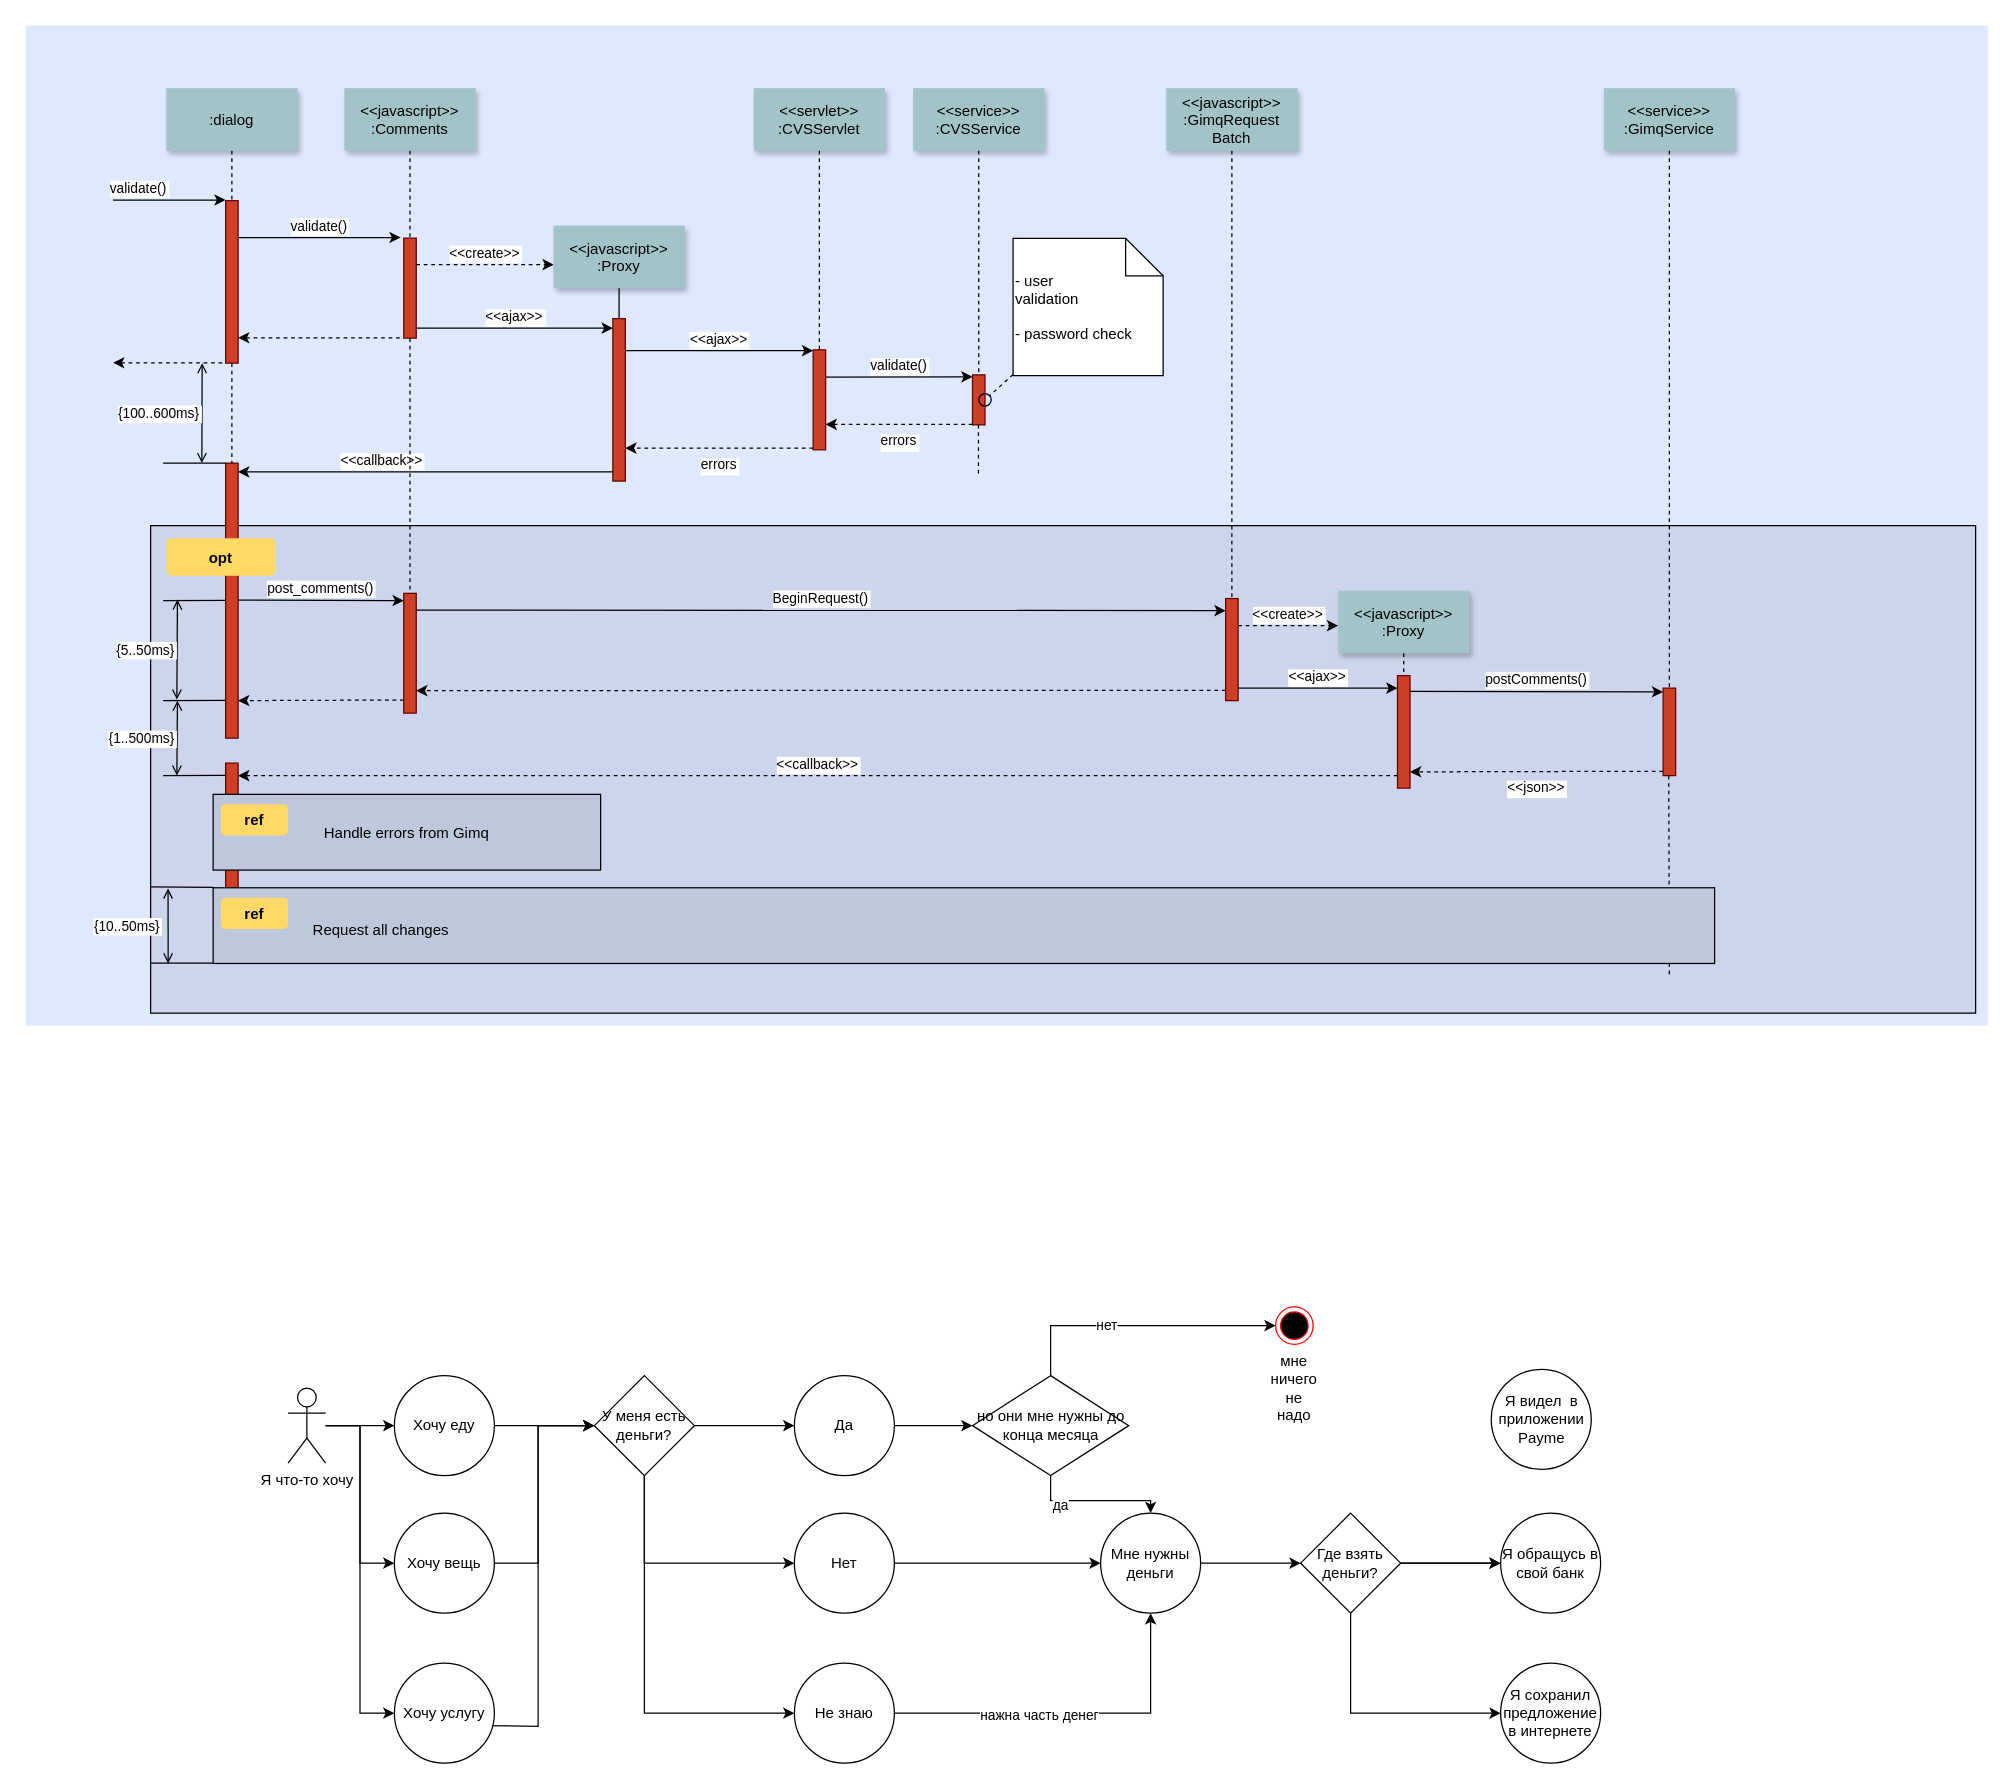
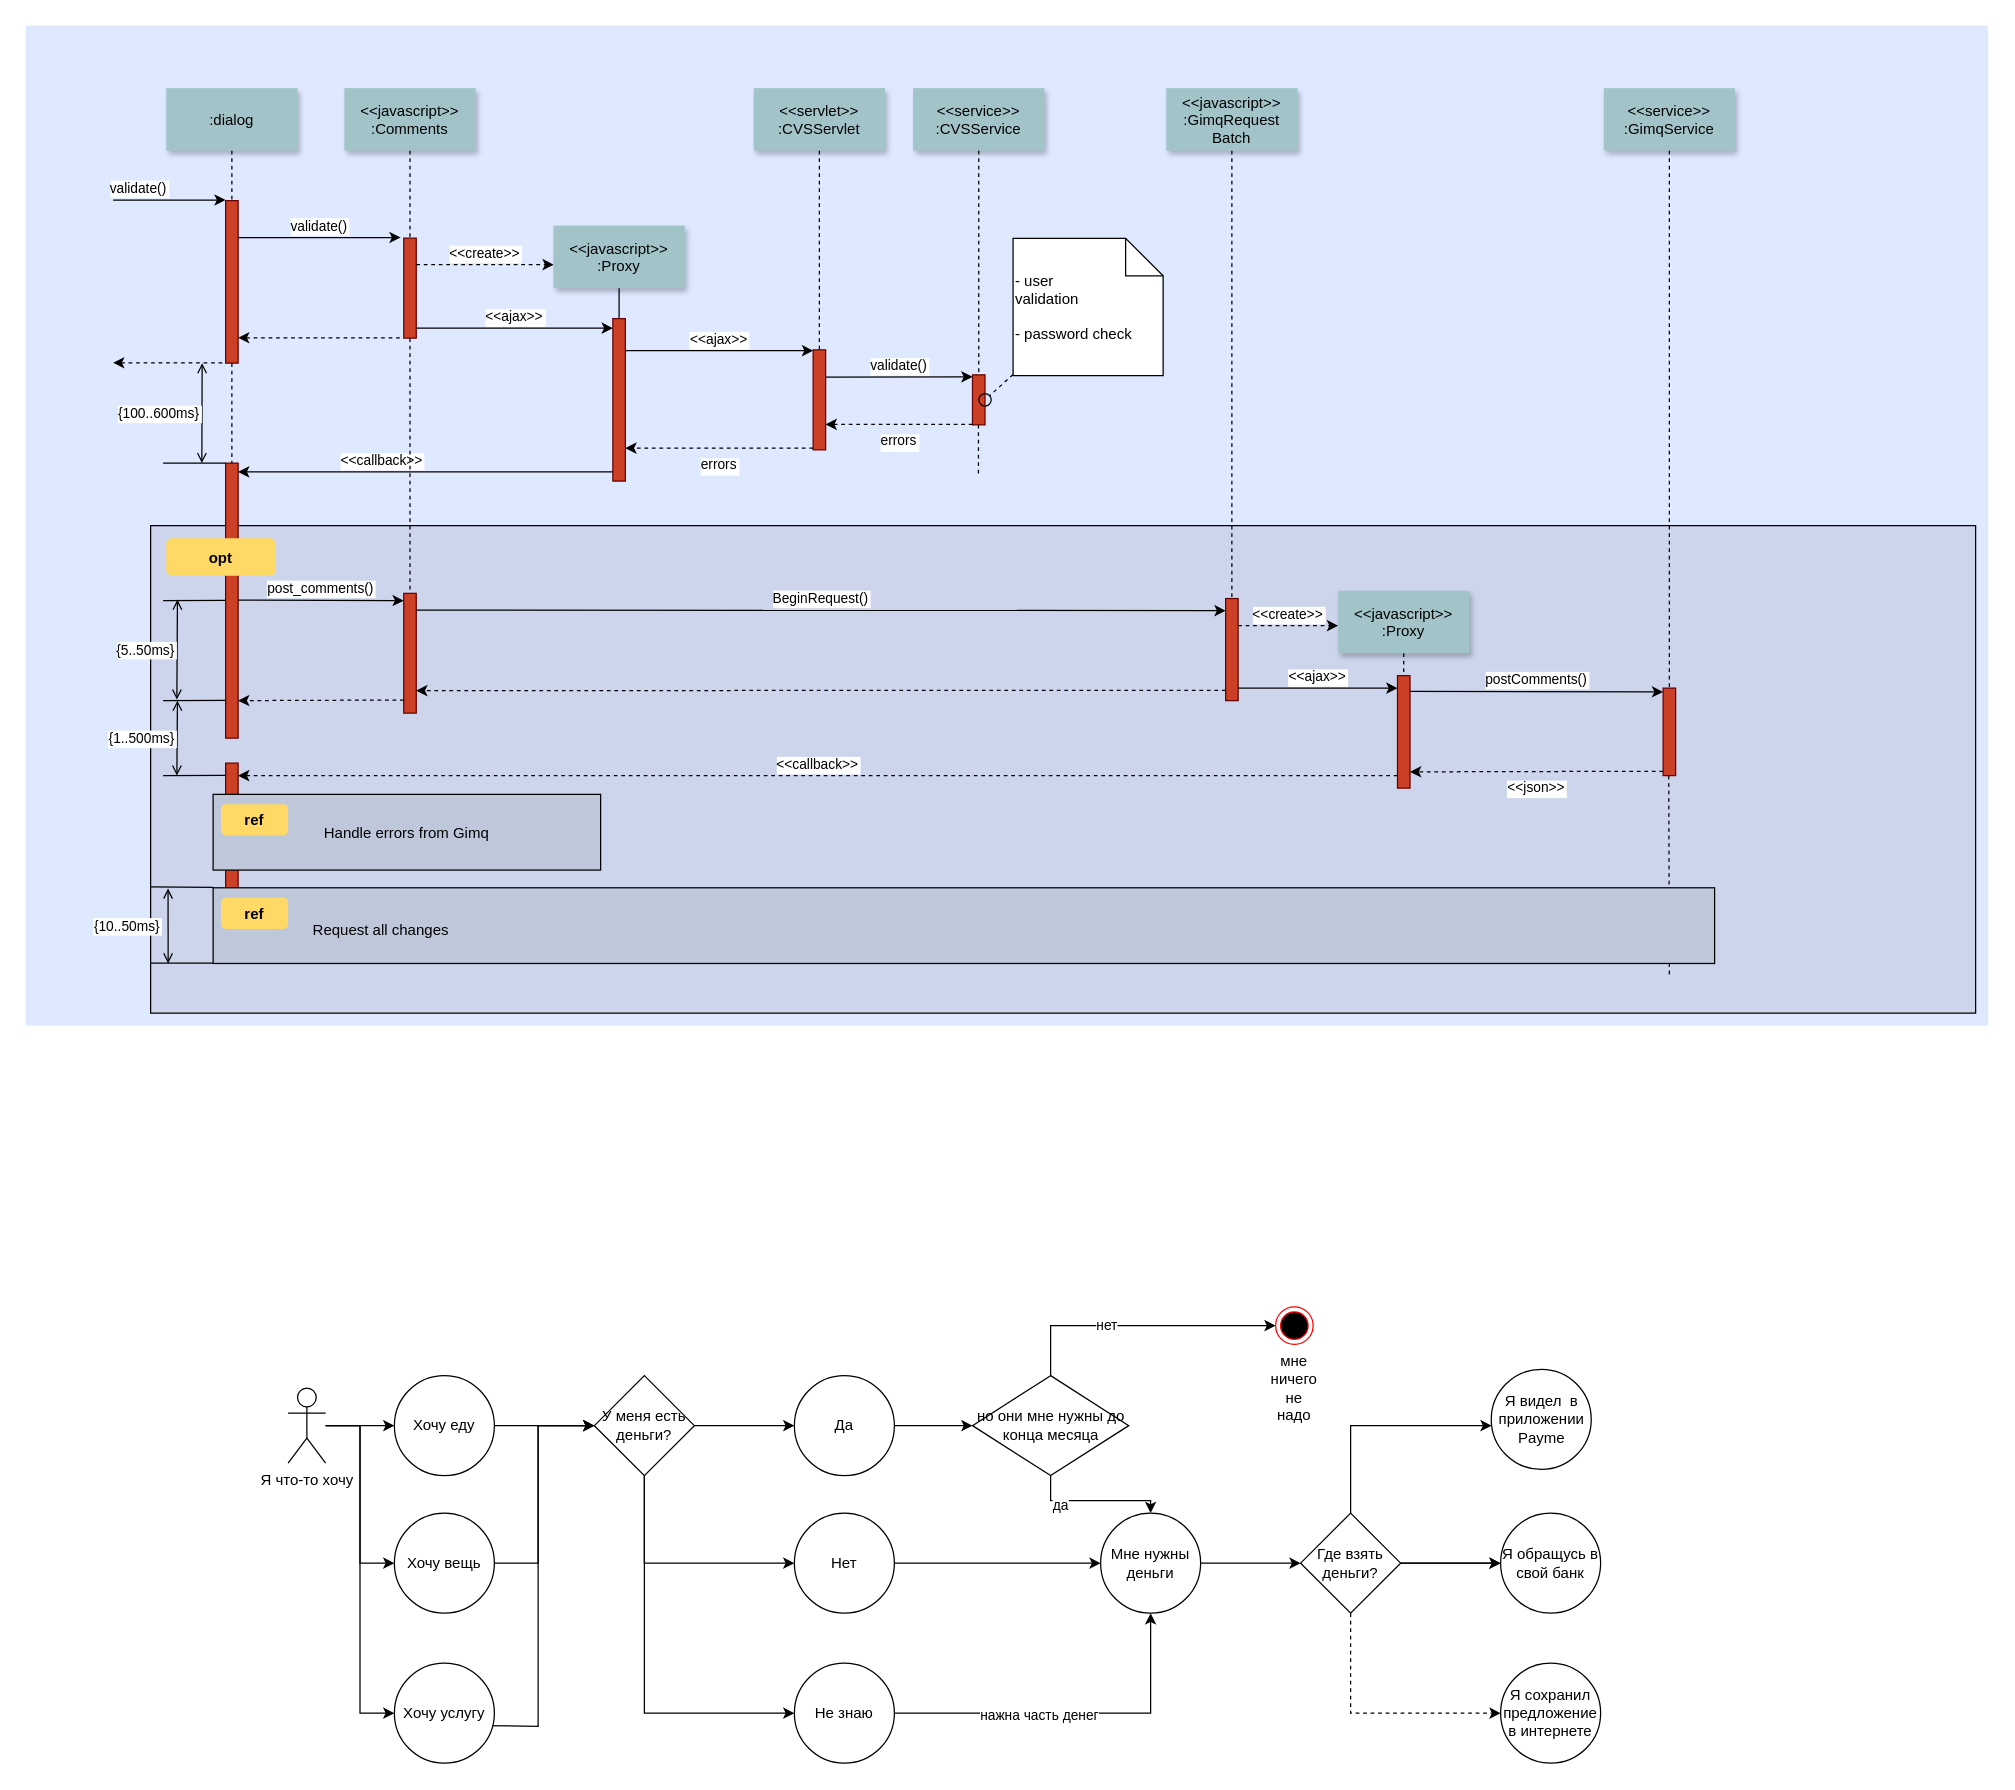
none -> (1374, 1426)
(1371, 1713) -> (1371, 1713)
